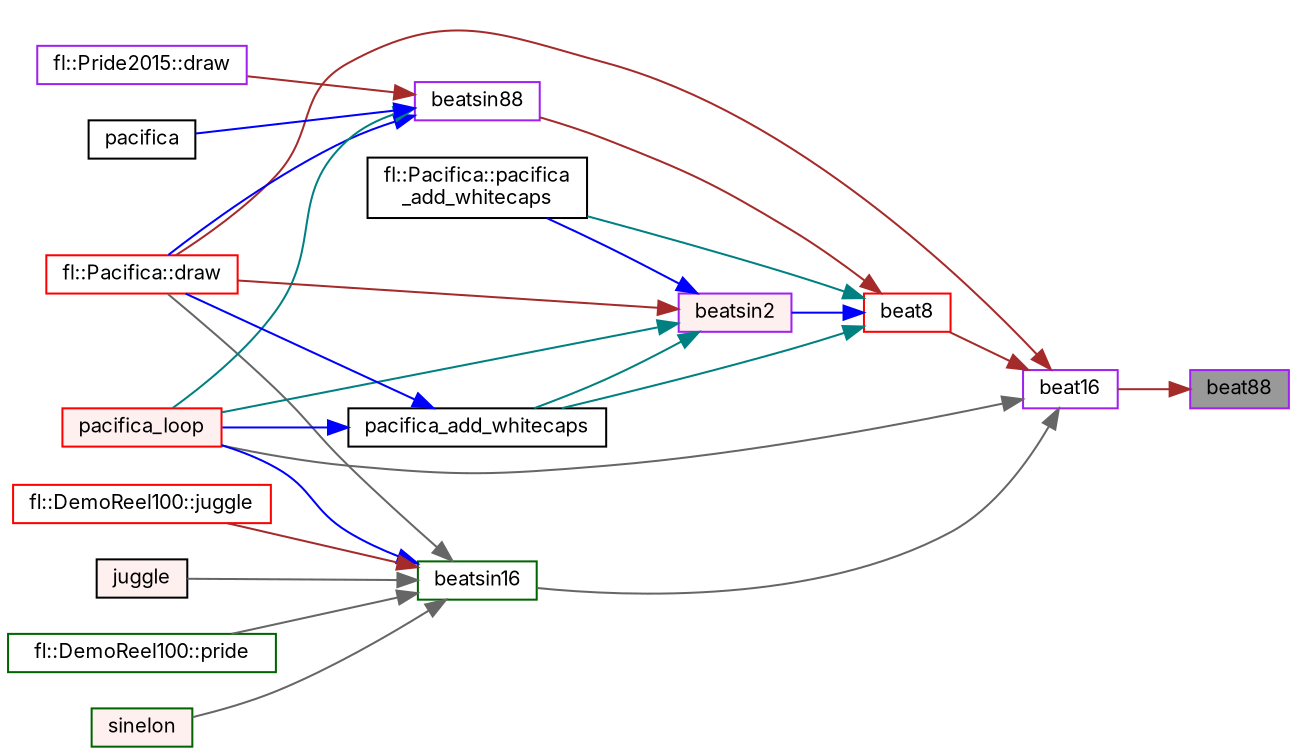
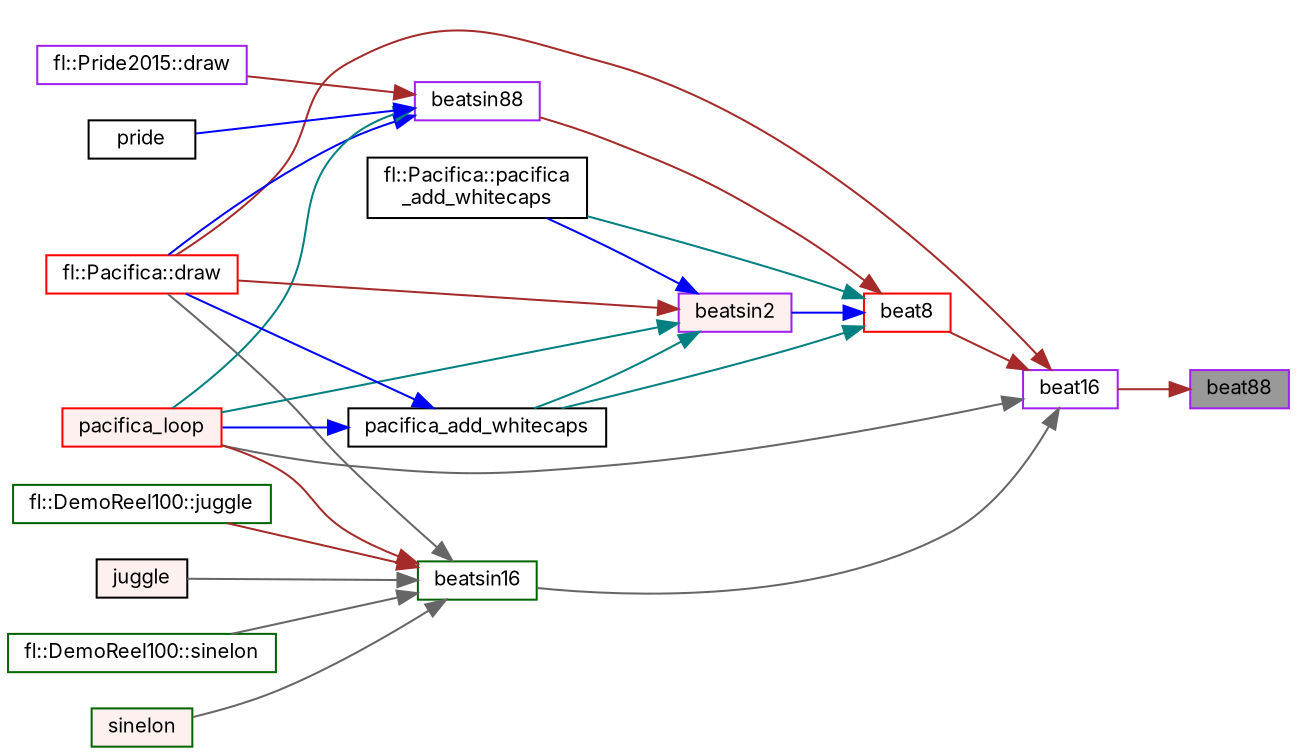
(142, 139) -> (142, 139)
(312, 498) -> (312, 498)
(142, 504) -> (142, 504)
(142, 653) -> (142, 653)
